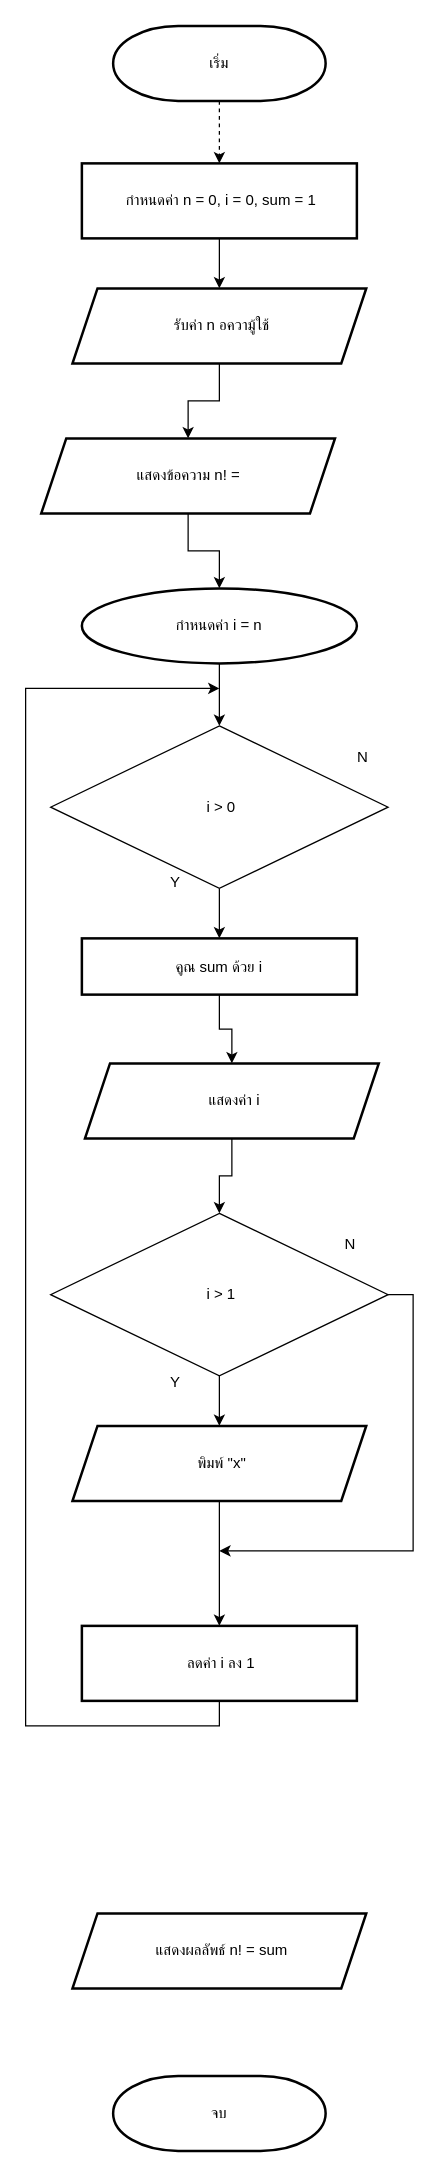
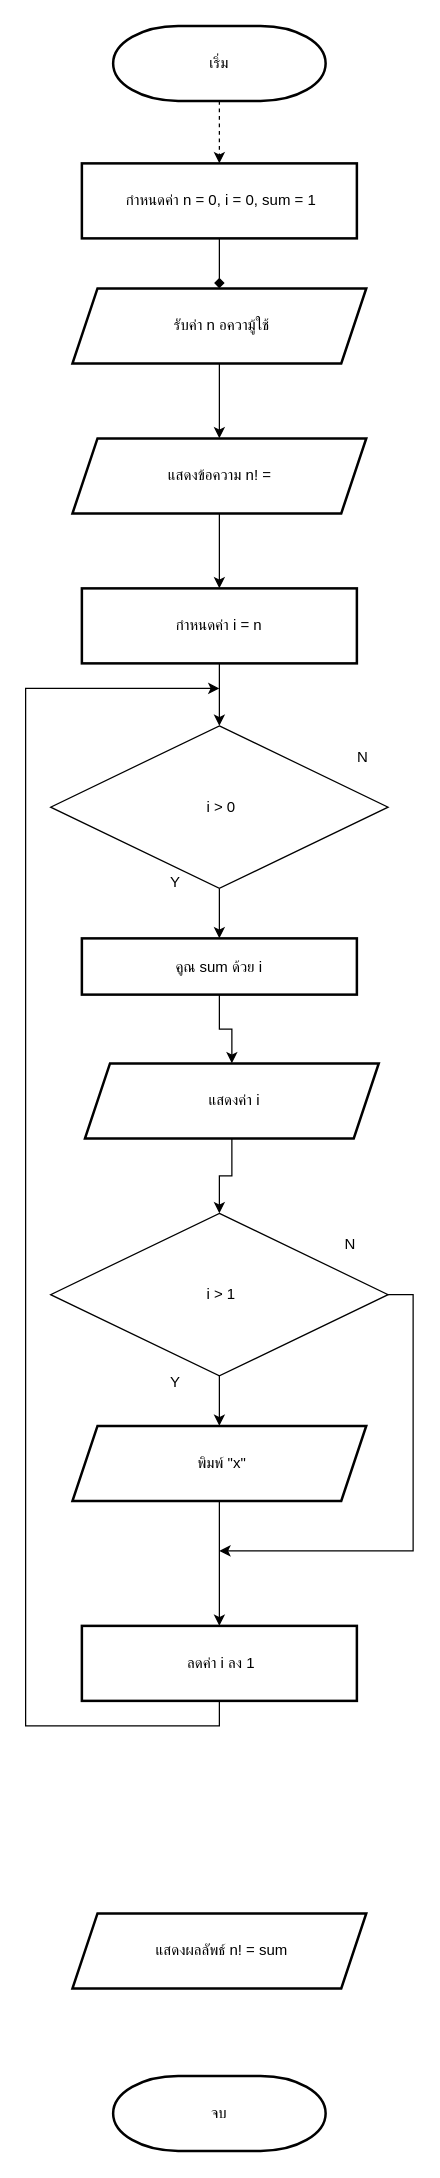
(219, 278) -> (219, 277)
(188, 476) -> (219, 476)
(219, 626) -> (219, 626)
